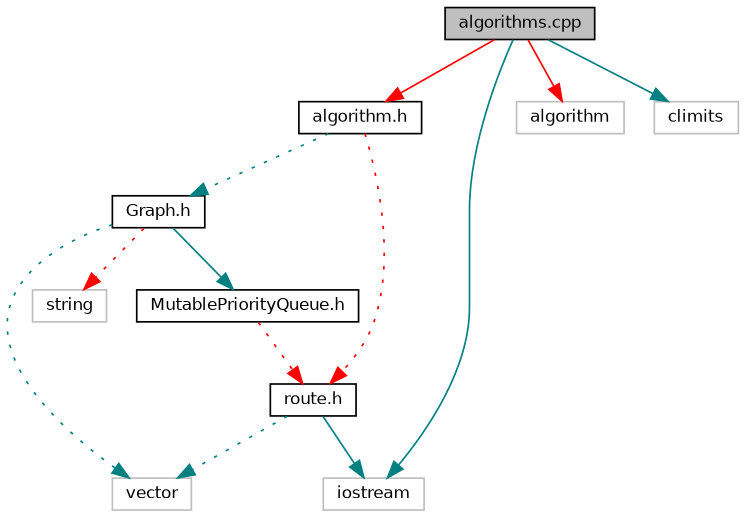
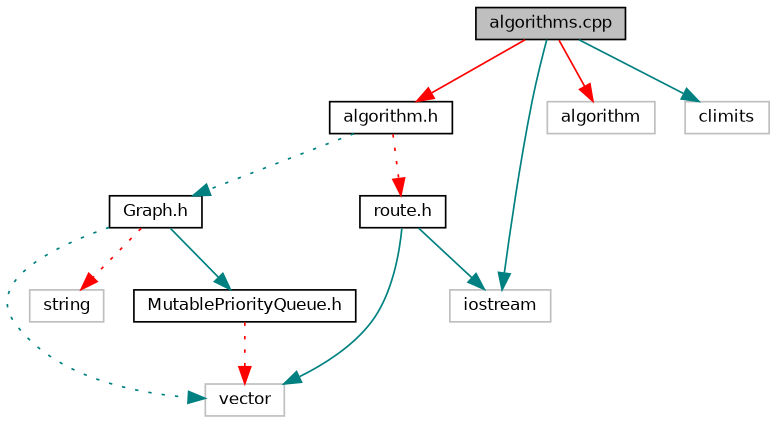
(276, 346) -> (245, 344)
(240, 443) -> (374, 318)
